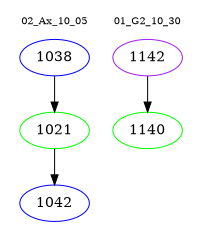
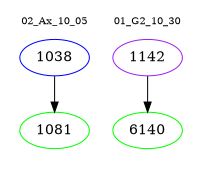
(55, 130) -> (55, 130)
(148, 130) -> (148, 130)
(55, 203) -> none
